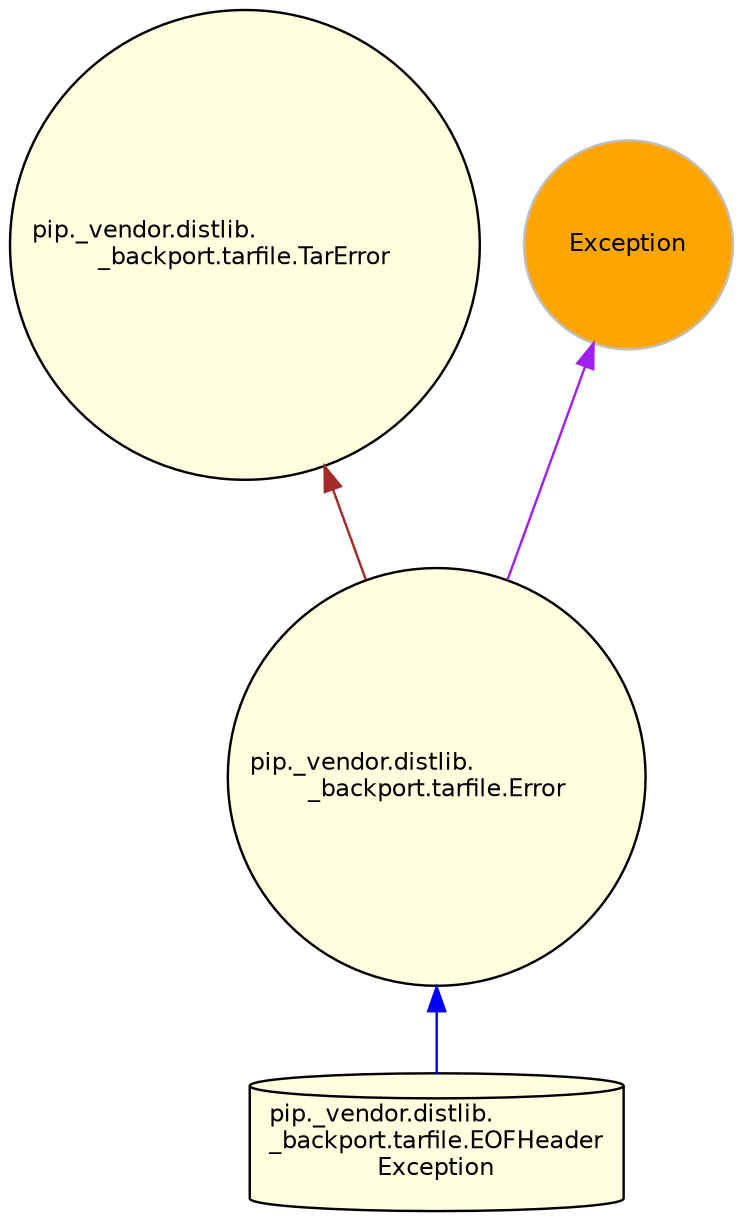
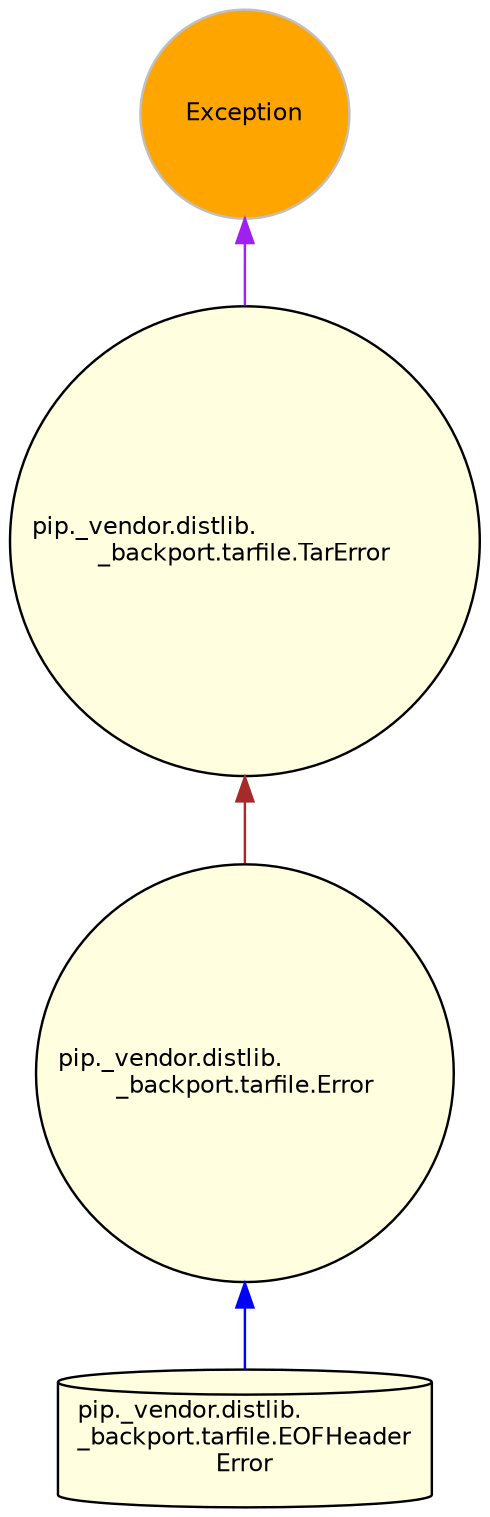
(546, 473) -> (245, 274)
(437, 1142) -> (245, 1438)
